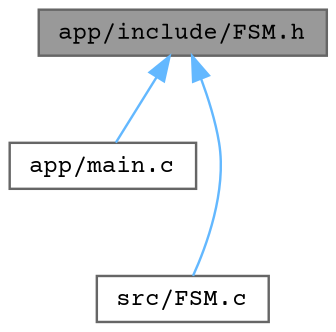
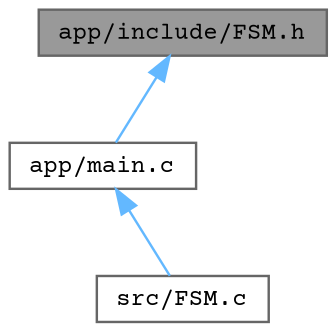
(220, 178) -> (149, 243)
